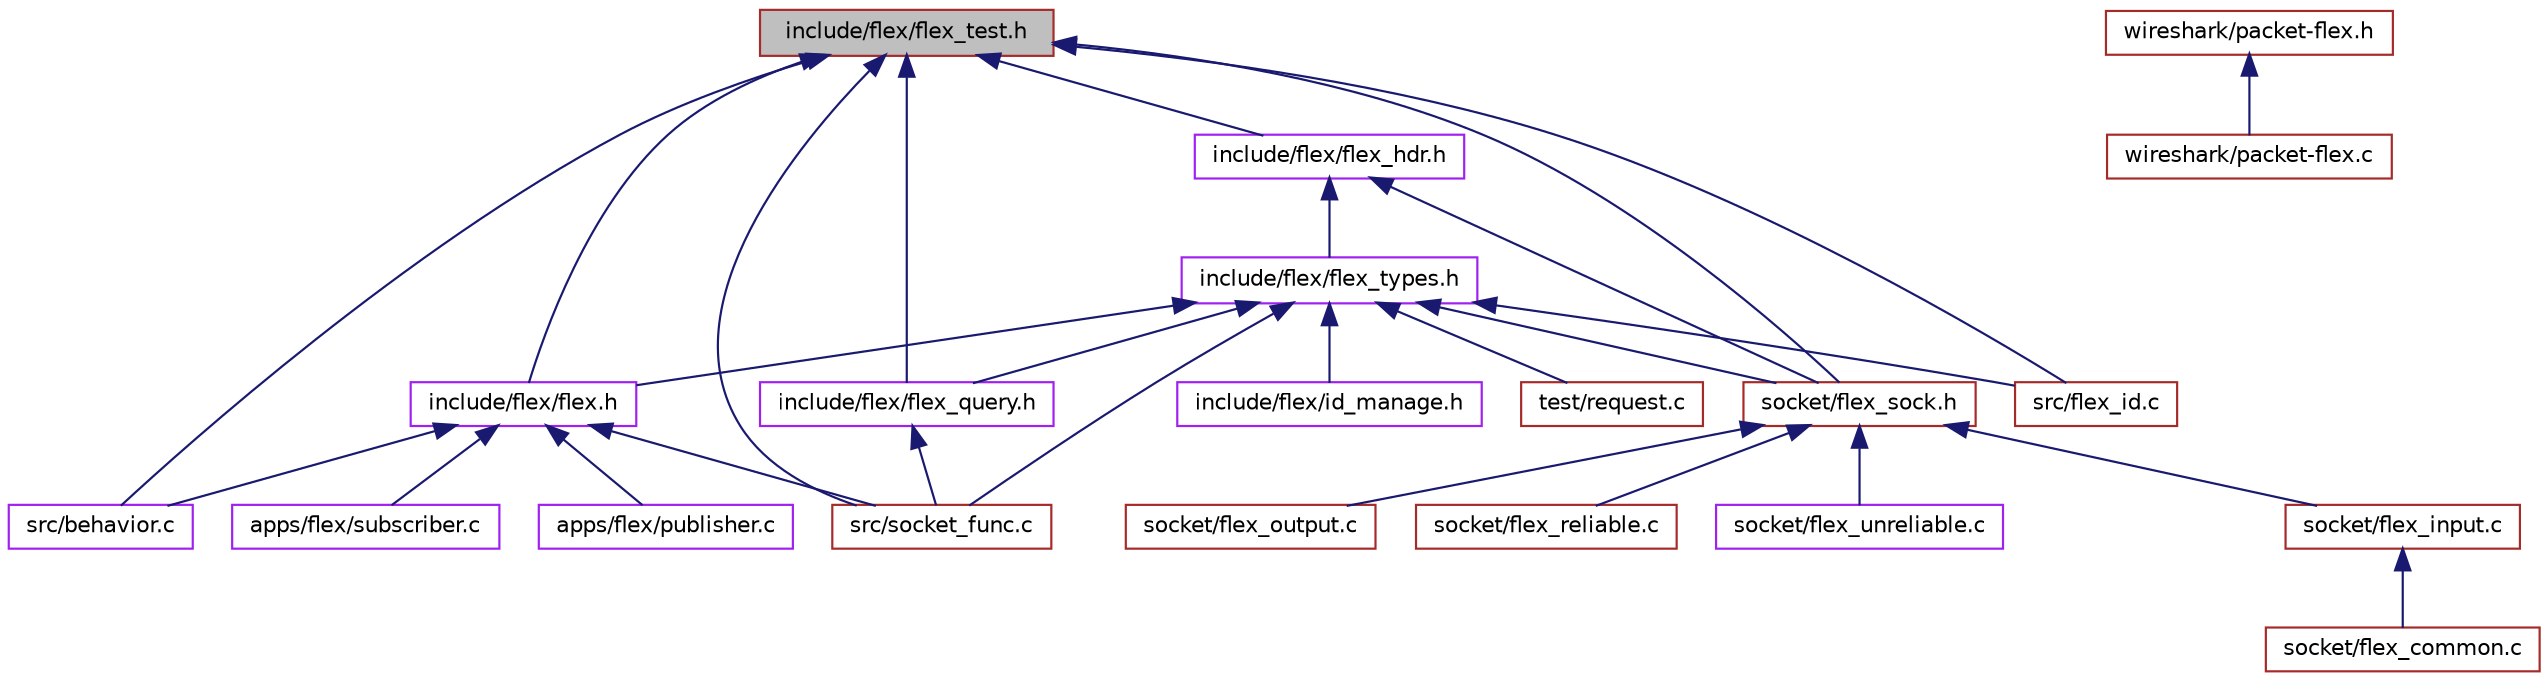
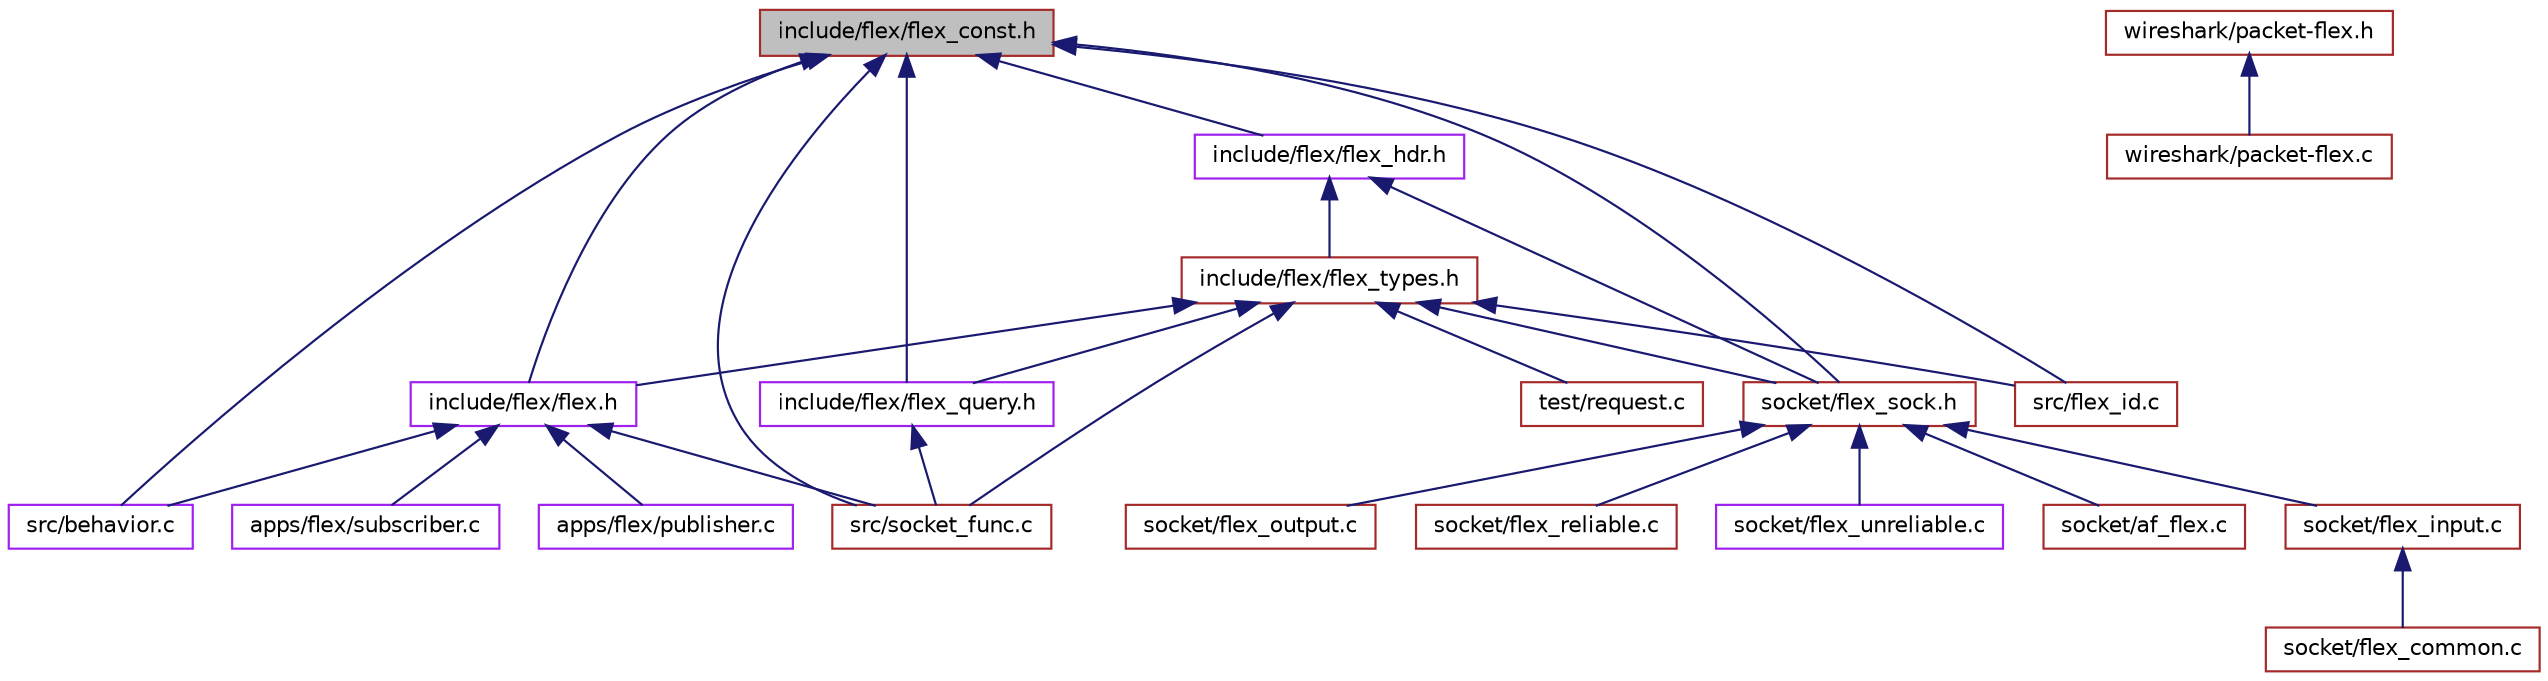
(907, 33) -> (907, 33)
(1329, 280) -> (1329, 280)
(1329, 404) -> none
none -> (2144, 527)
